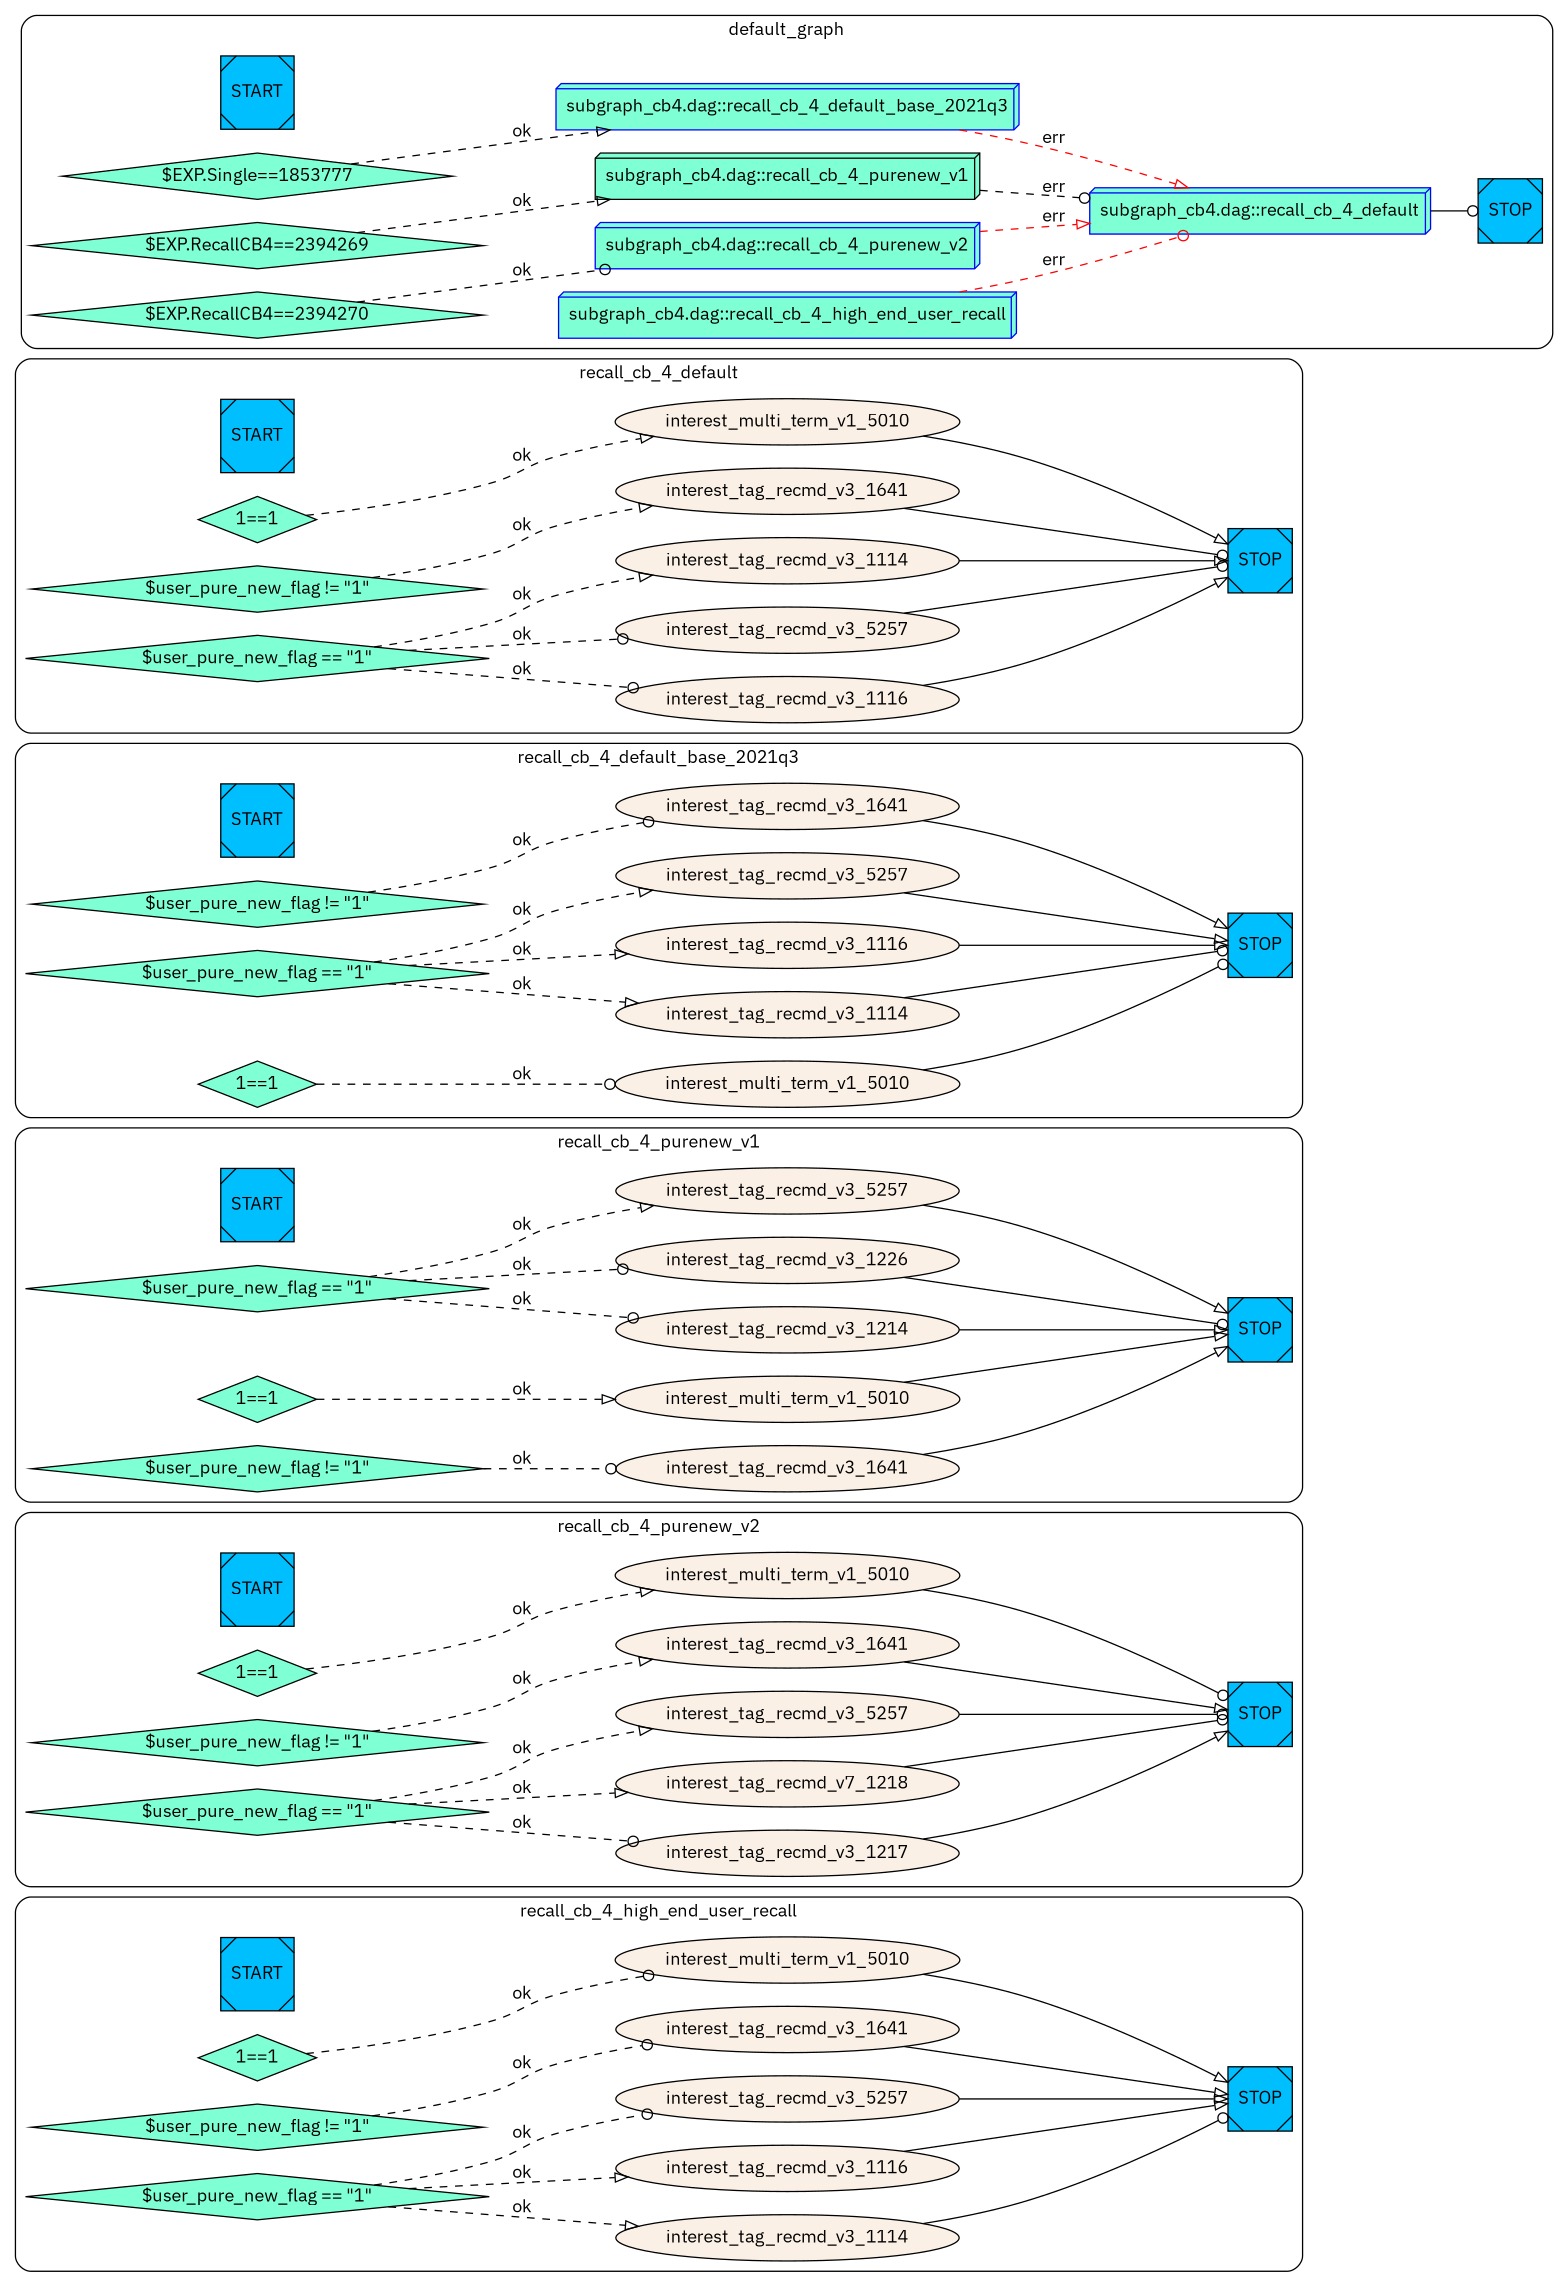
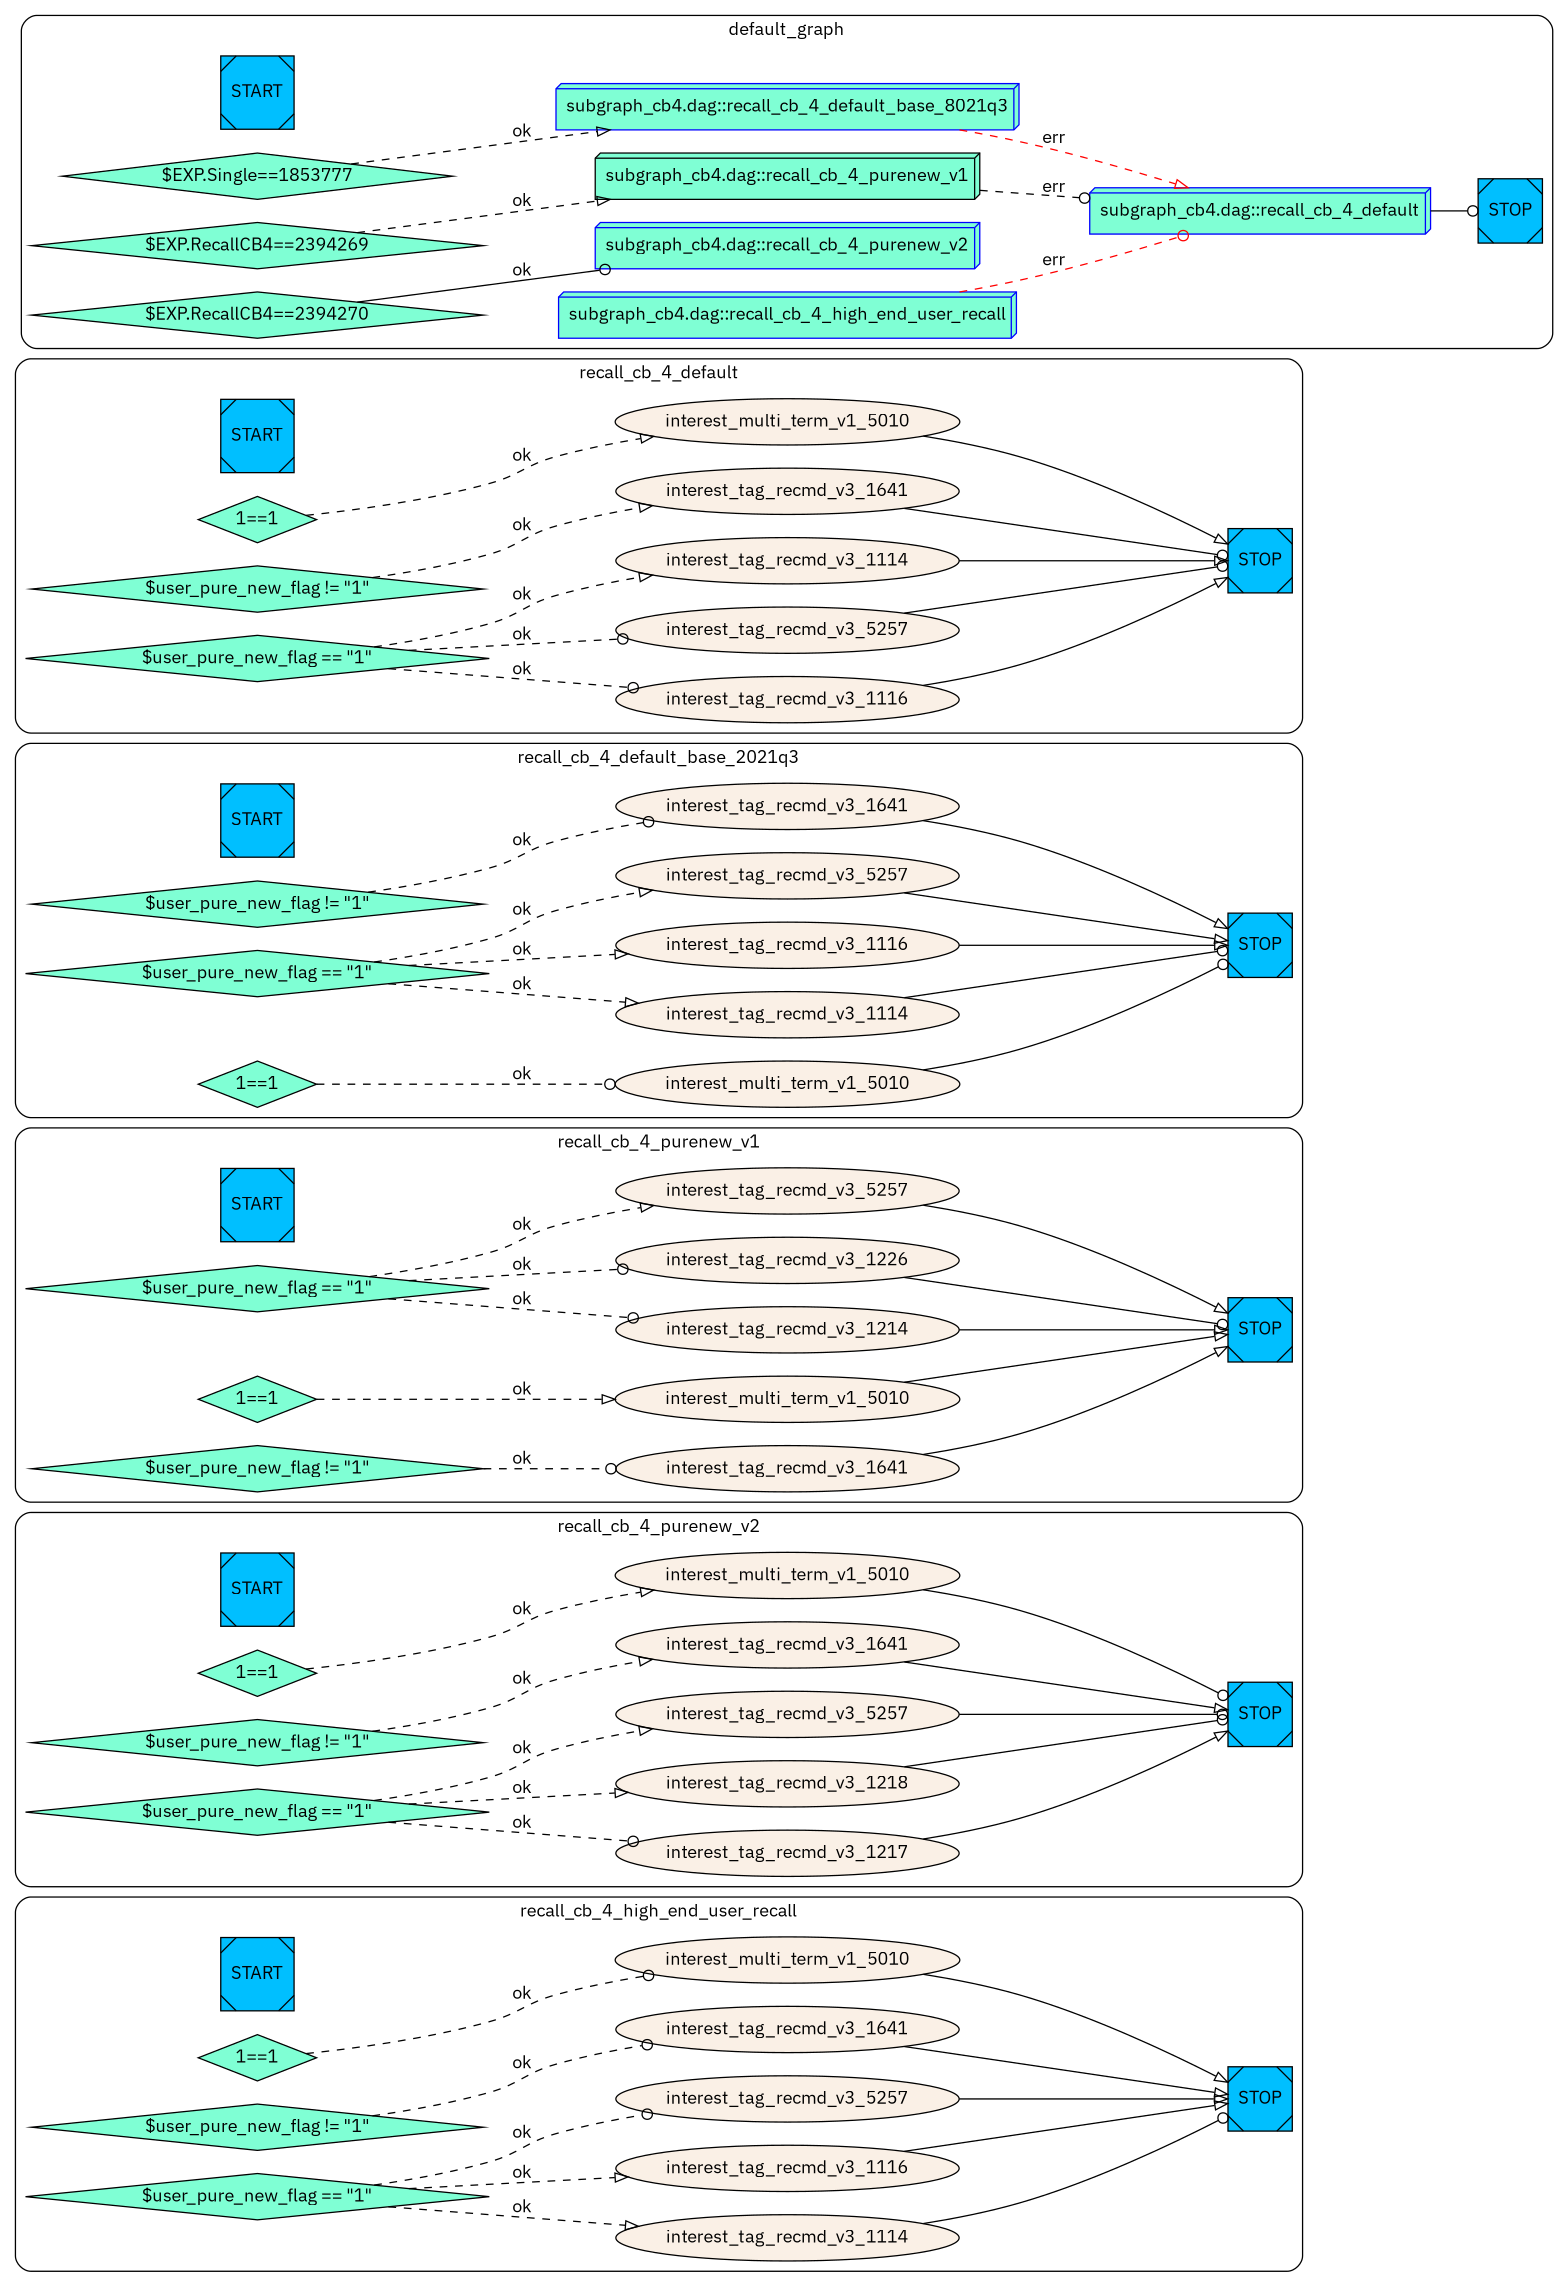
(787, 107) -> (787, 107)
(1028, 228) -> none
(479, 286) -> (479, 286)
(787, 1784) -> (787, 1784)
